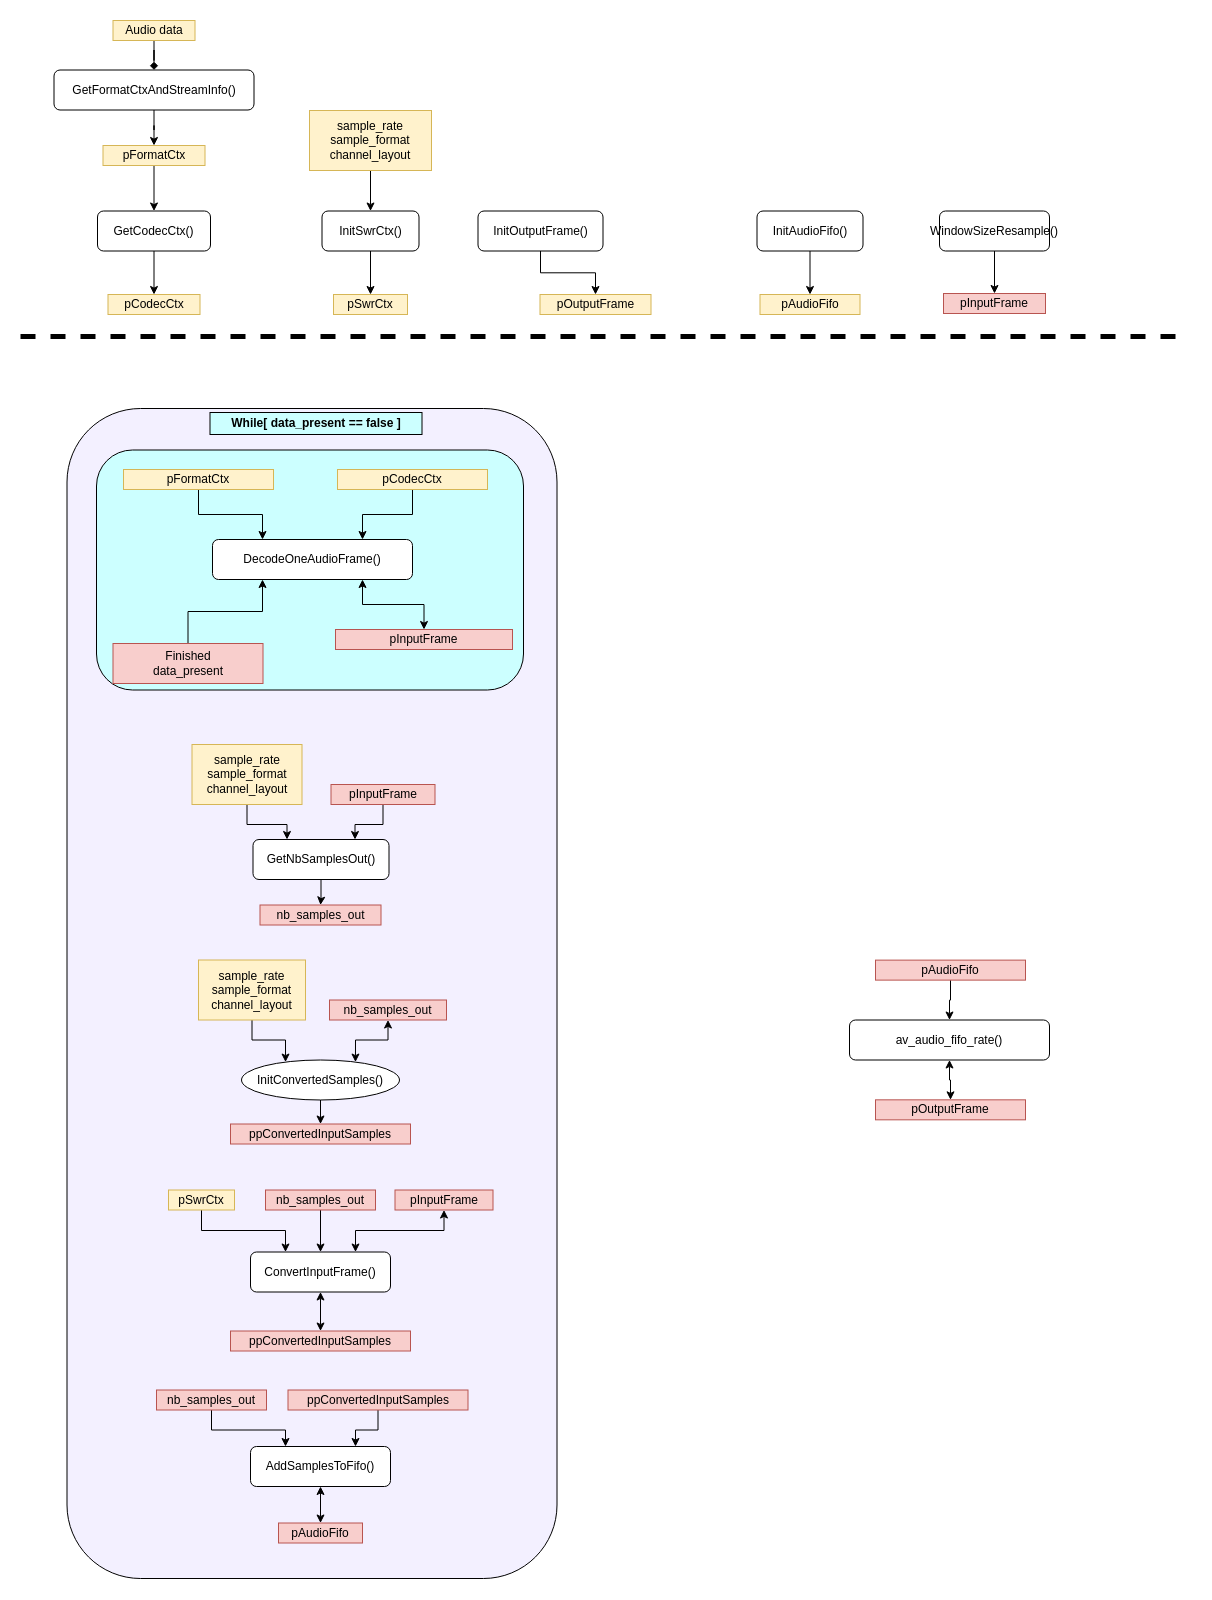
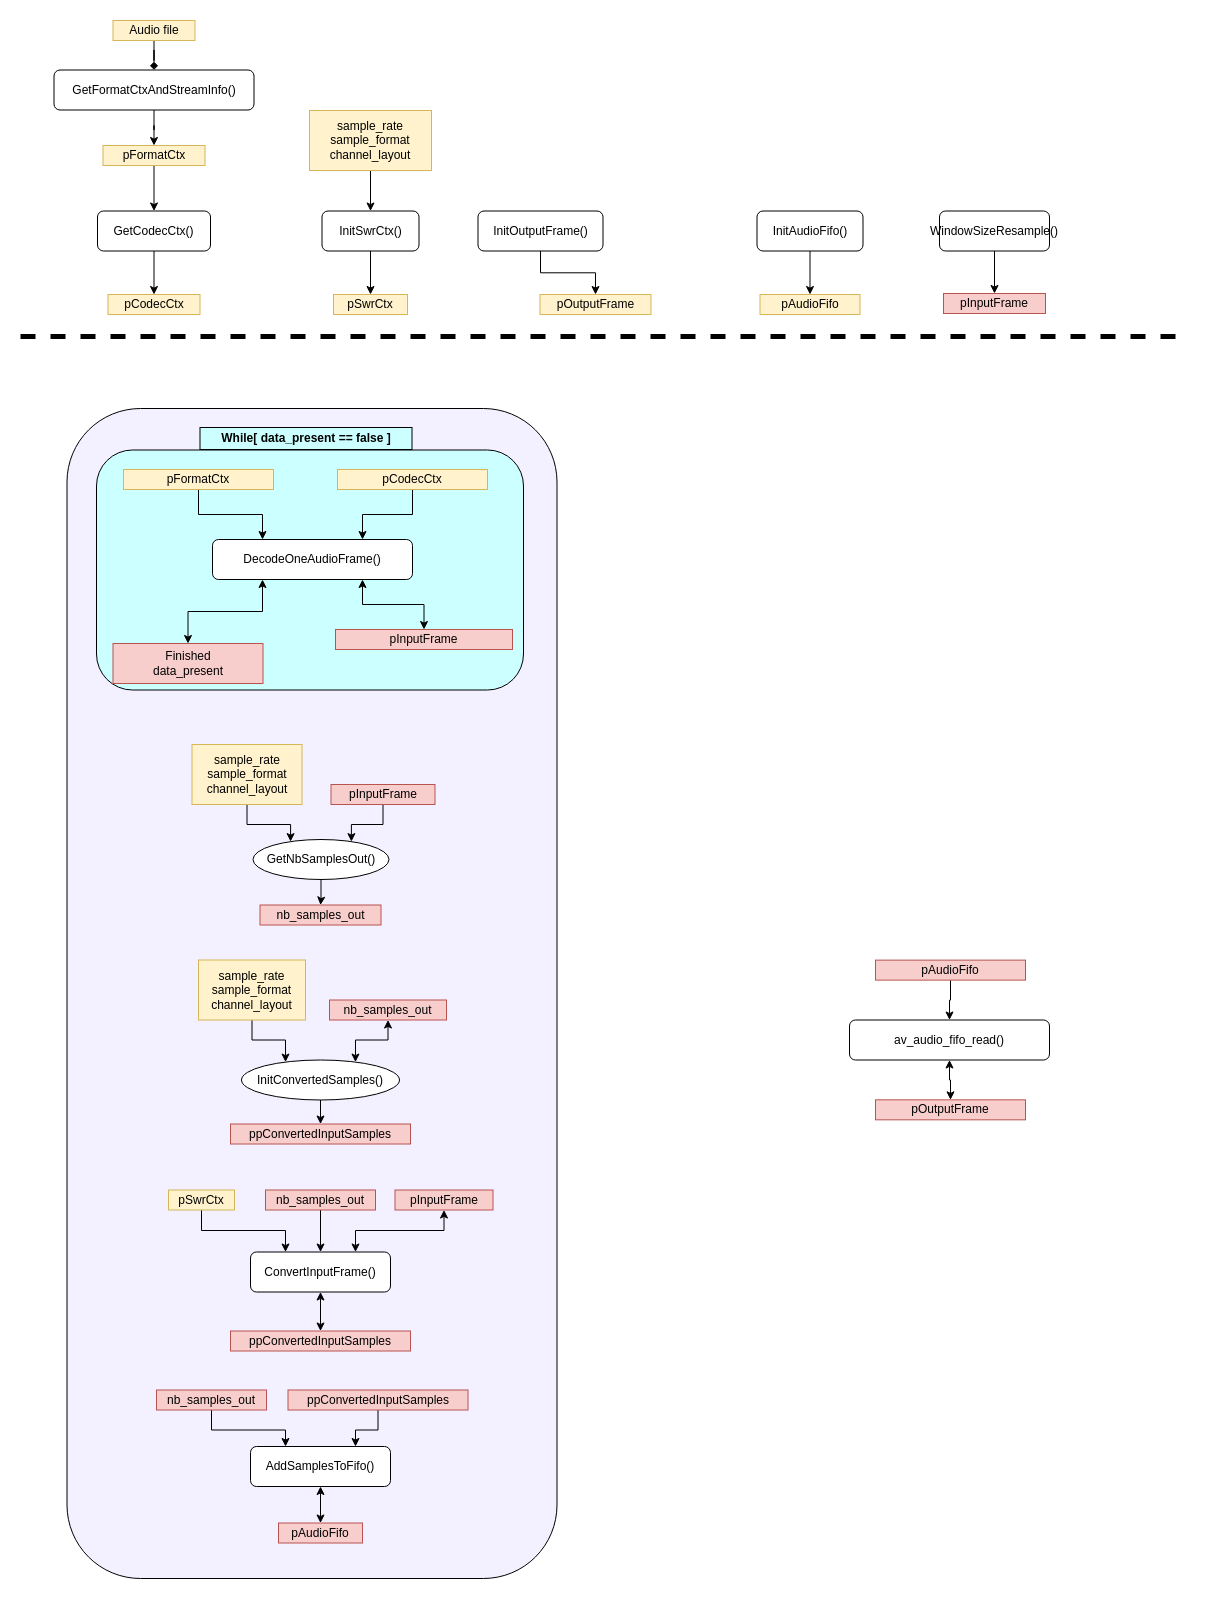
(155, 31) -> (155, 31)
(316, 424) -> (306, 439)
(188, 637) -> (188, 635)
(321, 860) -> (321, 860)
(950, 1041) -> (950, 1041)
